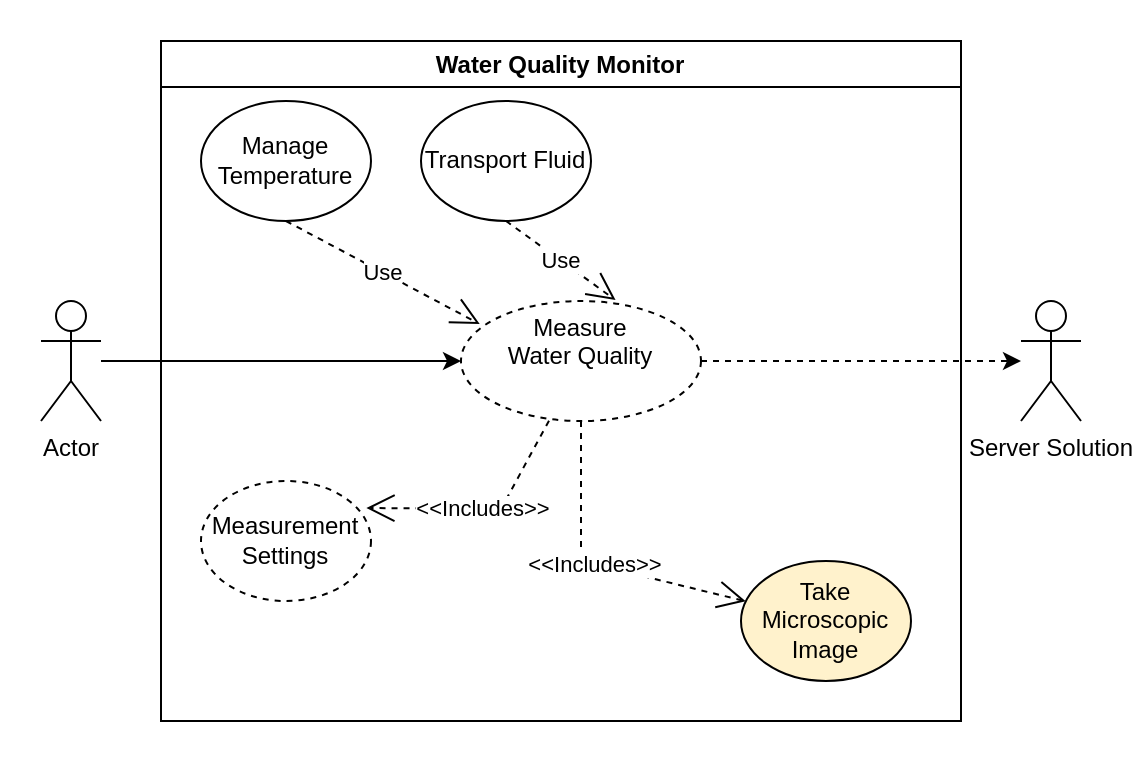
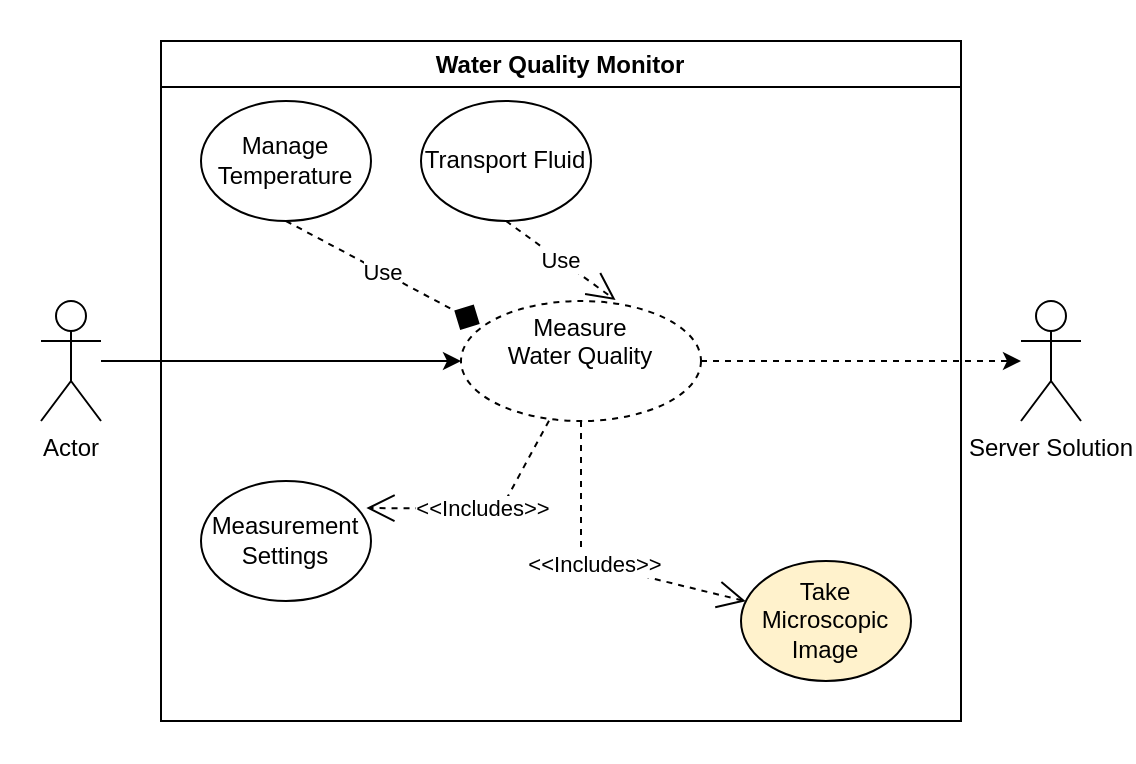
(464, 316) -> (454, 310)
(286, 541) -> (286, 541)
